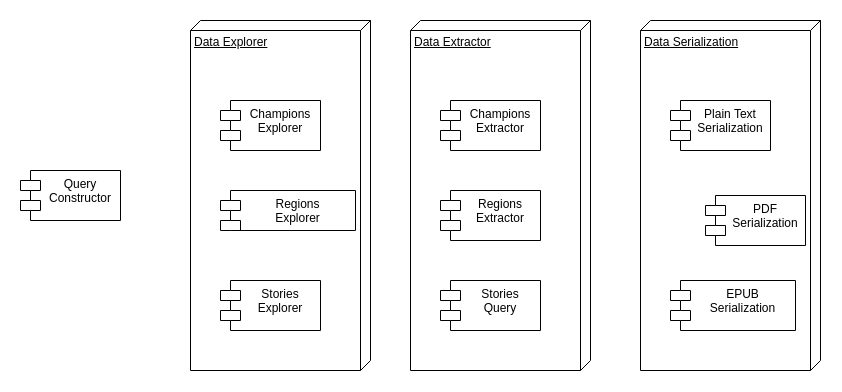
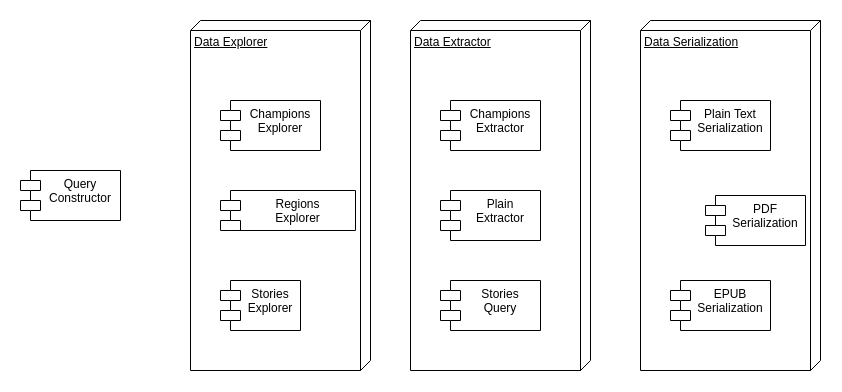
(500, 204) -> (500, 204)
(271, 306) -> (261, 306)
(733, 306) -> (721, 306)
